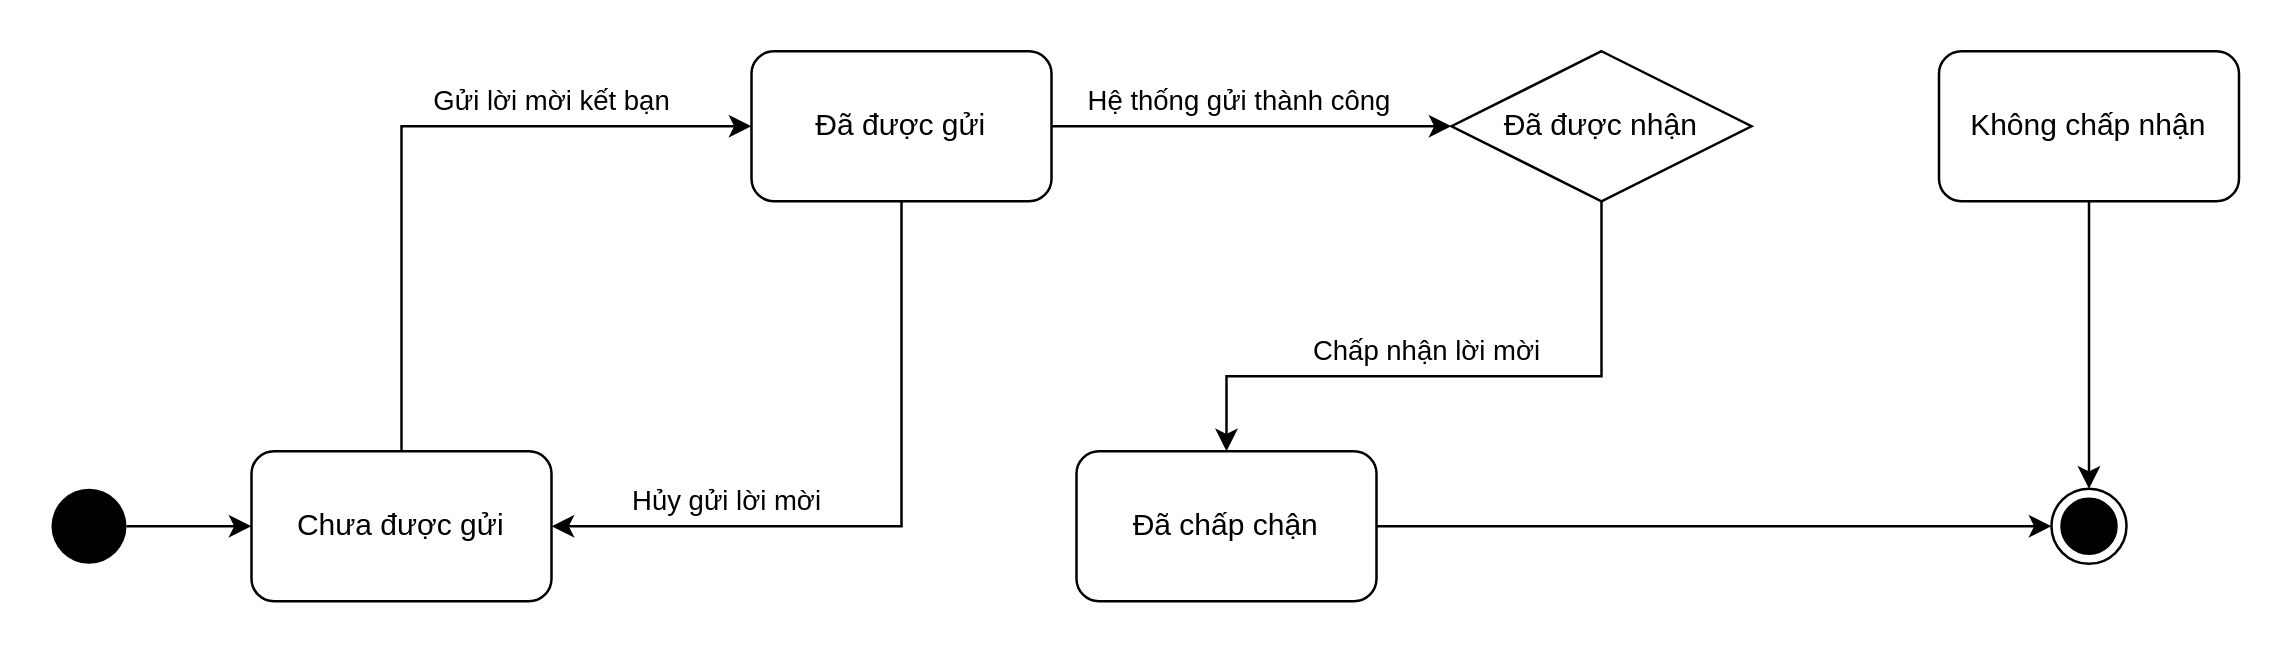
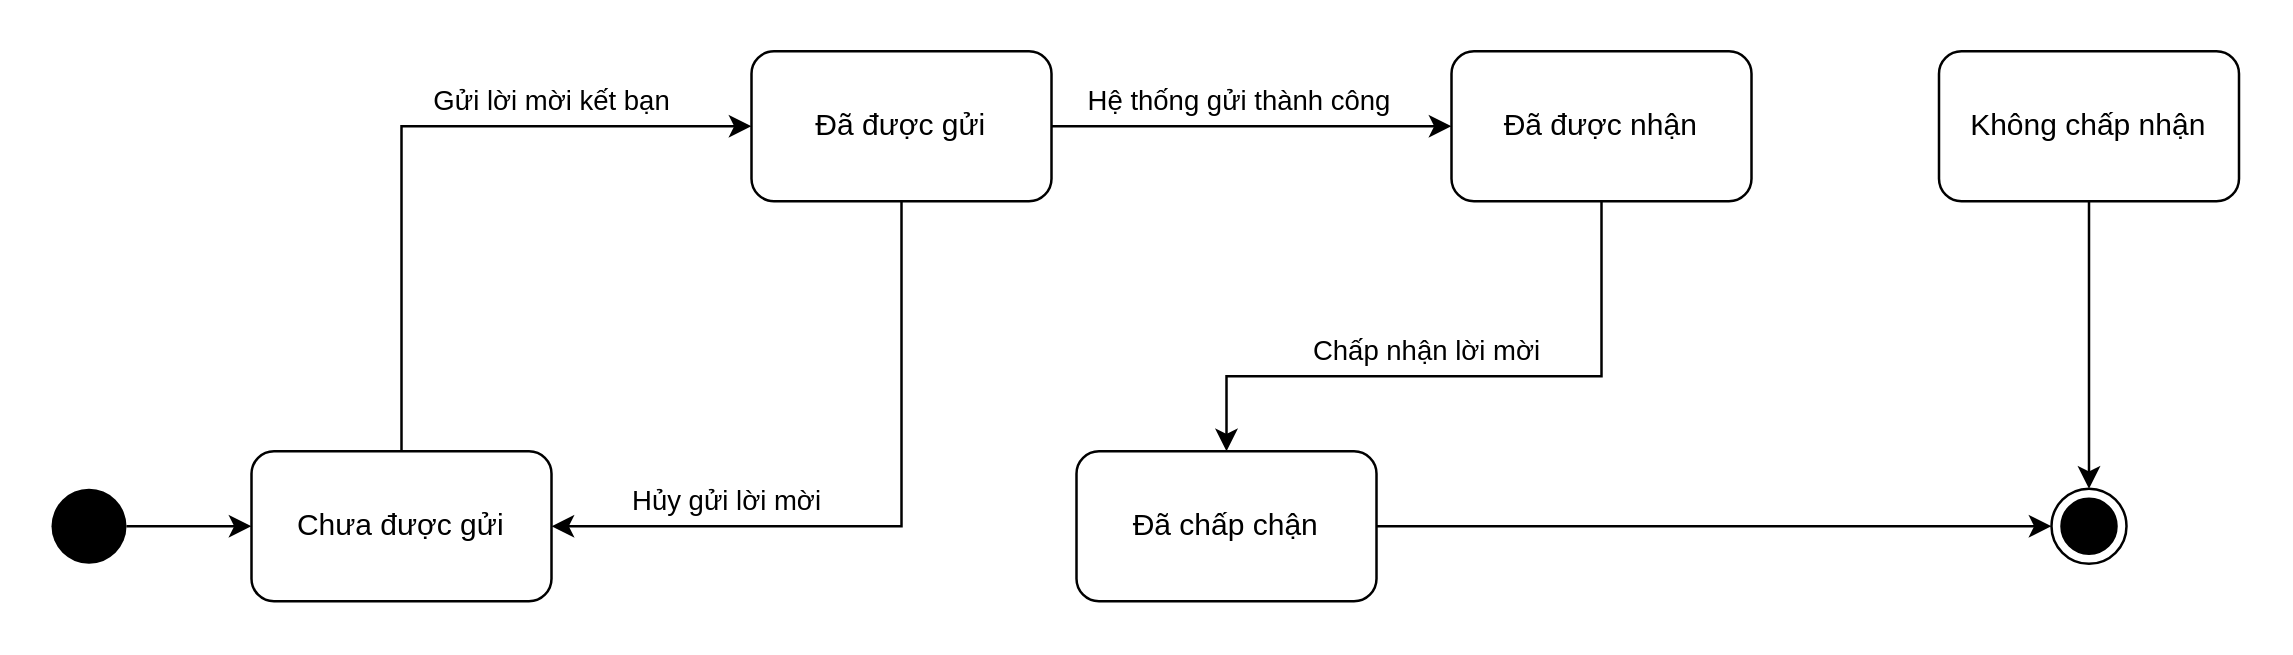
(1601, 126) -> (1601, 126)
